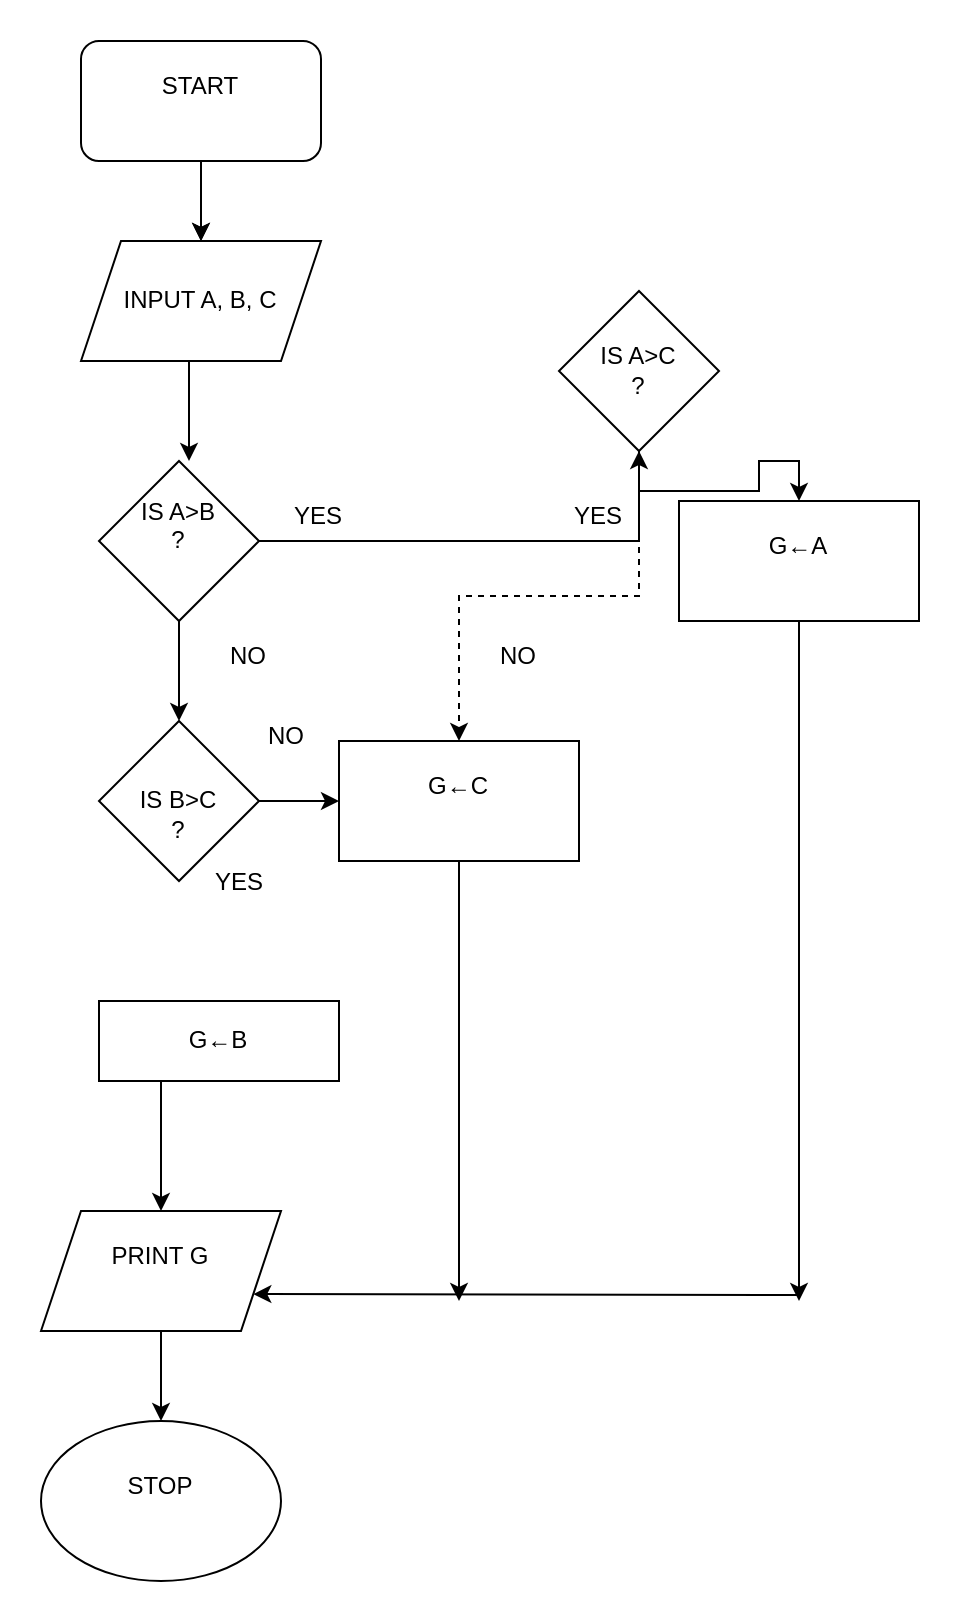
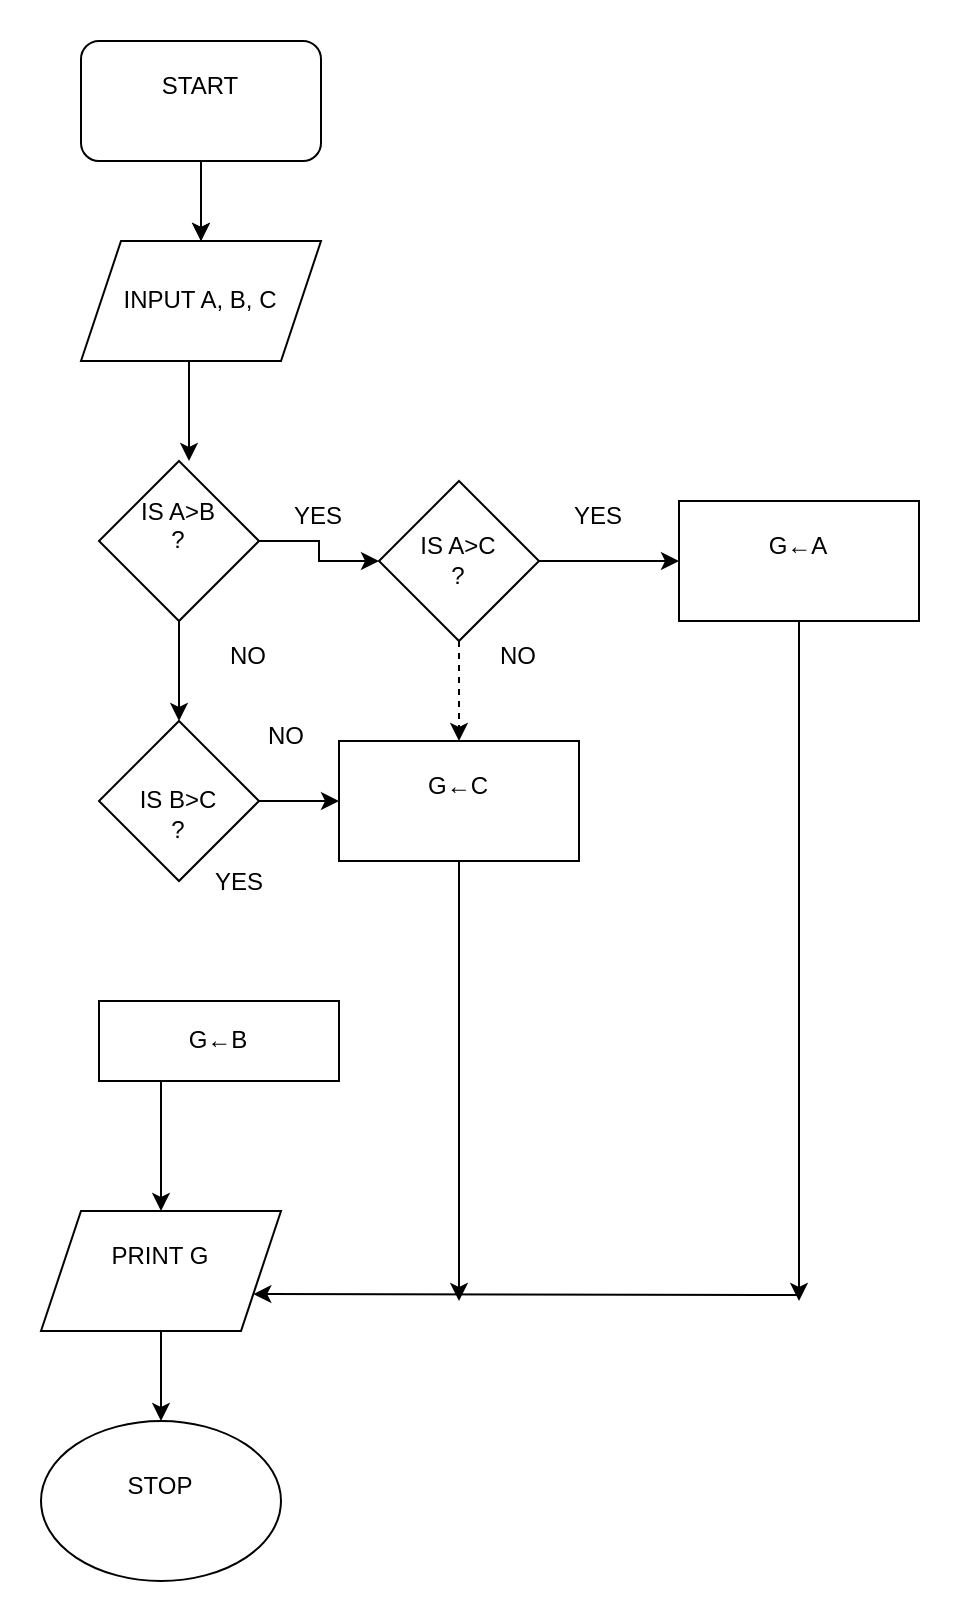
(639, 371) -> (459, 561)
